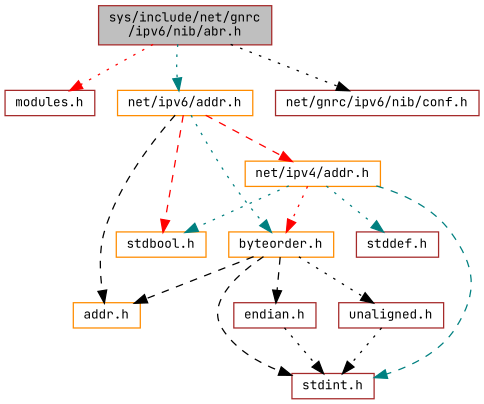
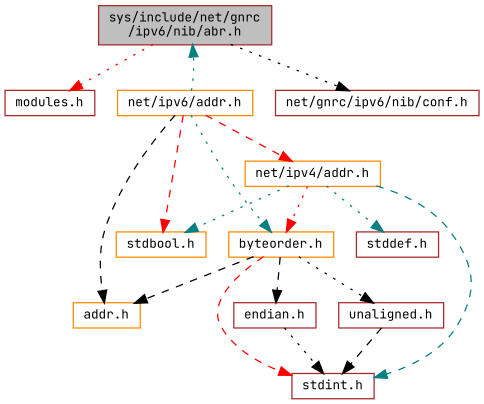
(177, 61) -> (193, 74)
(219, 320) -> (219, 320)
(366, 346) -> (366, 346)
